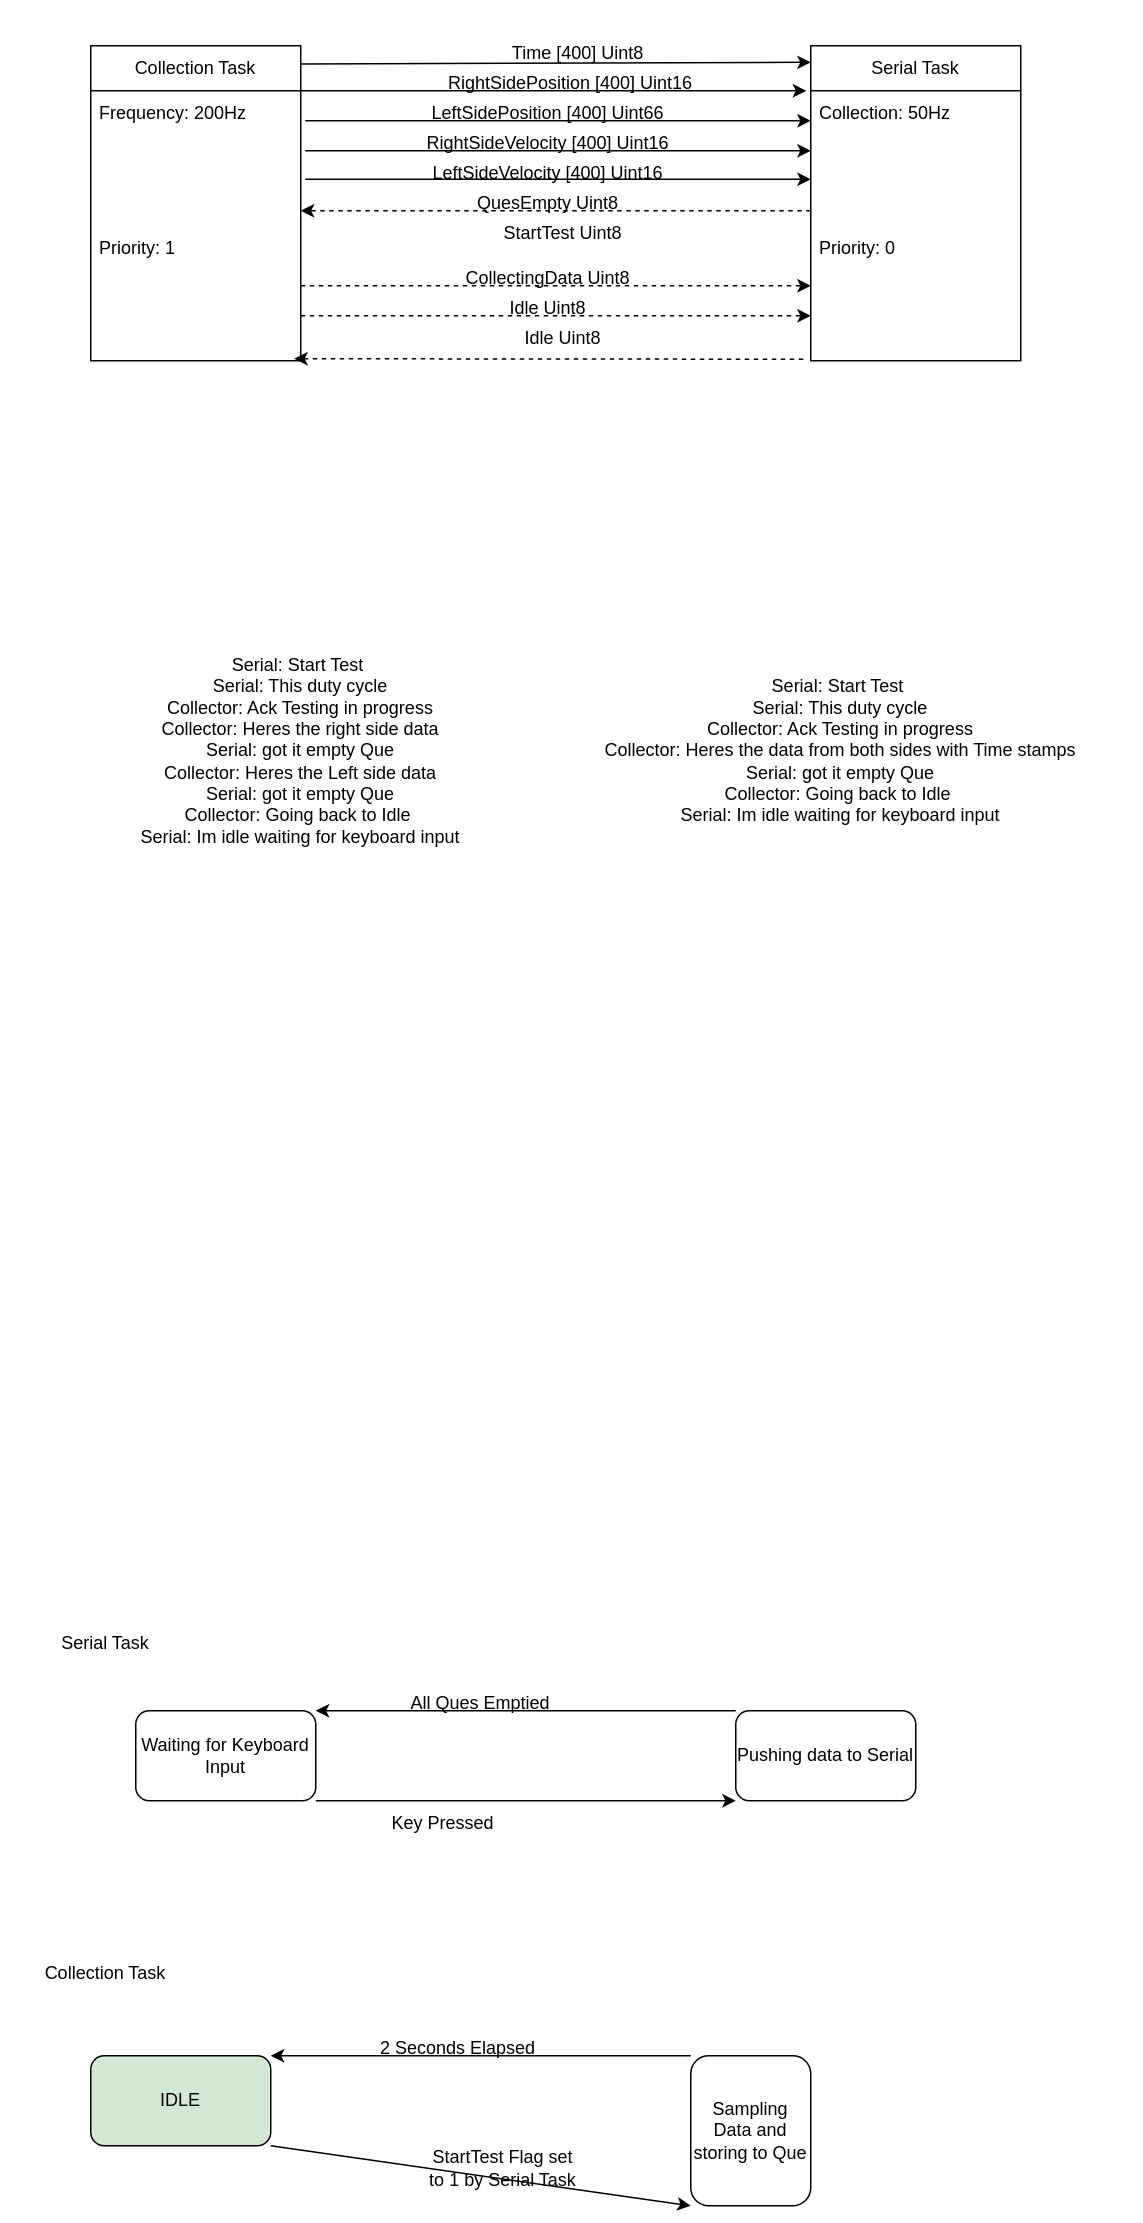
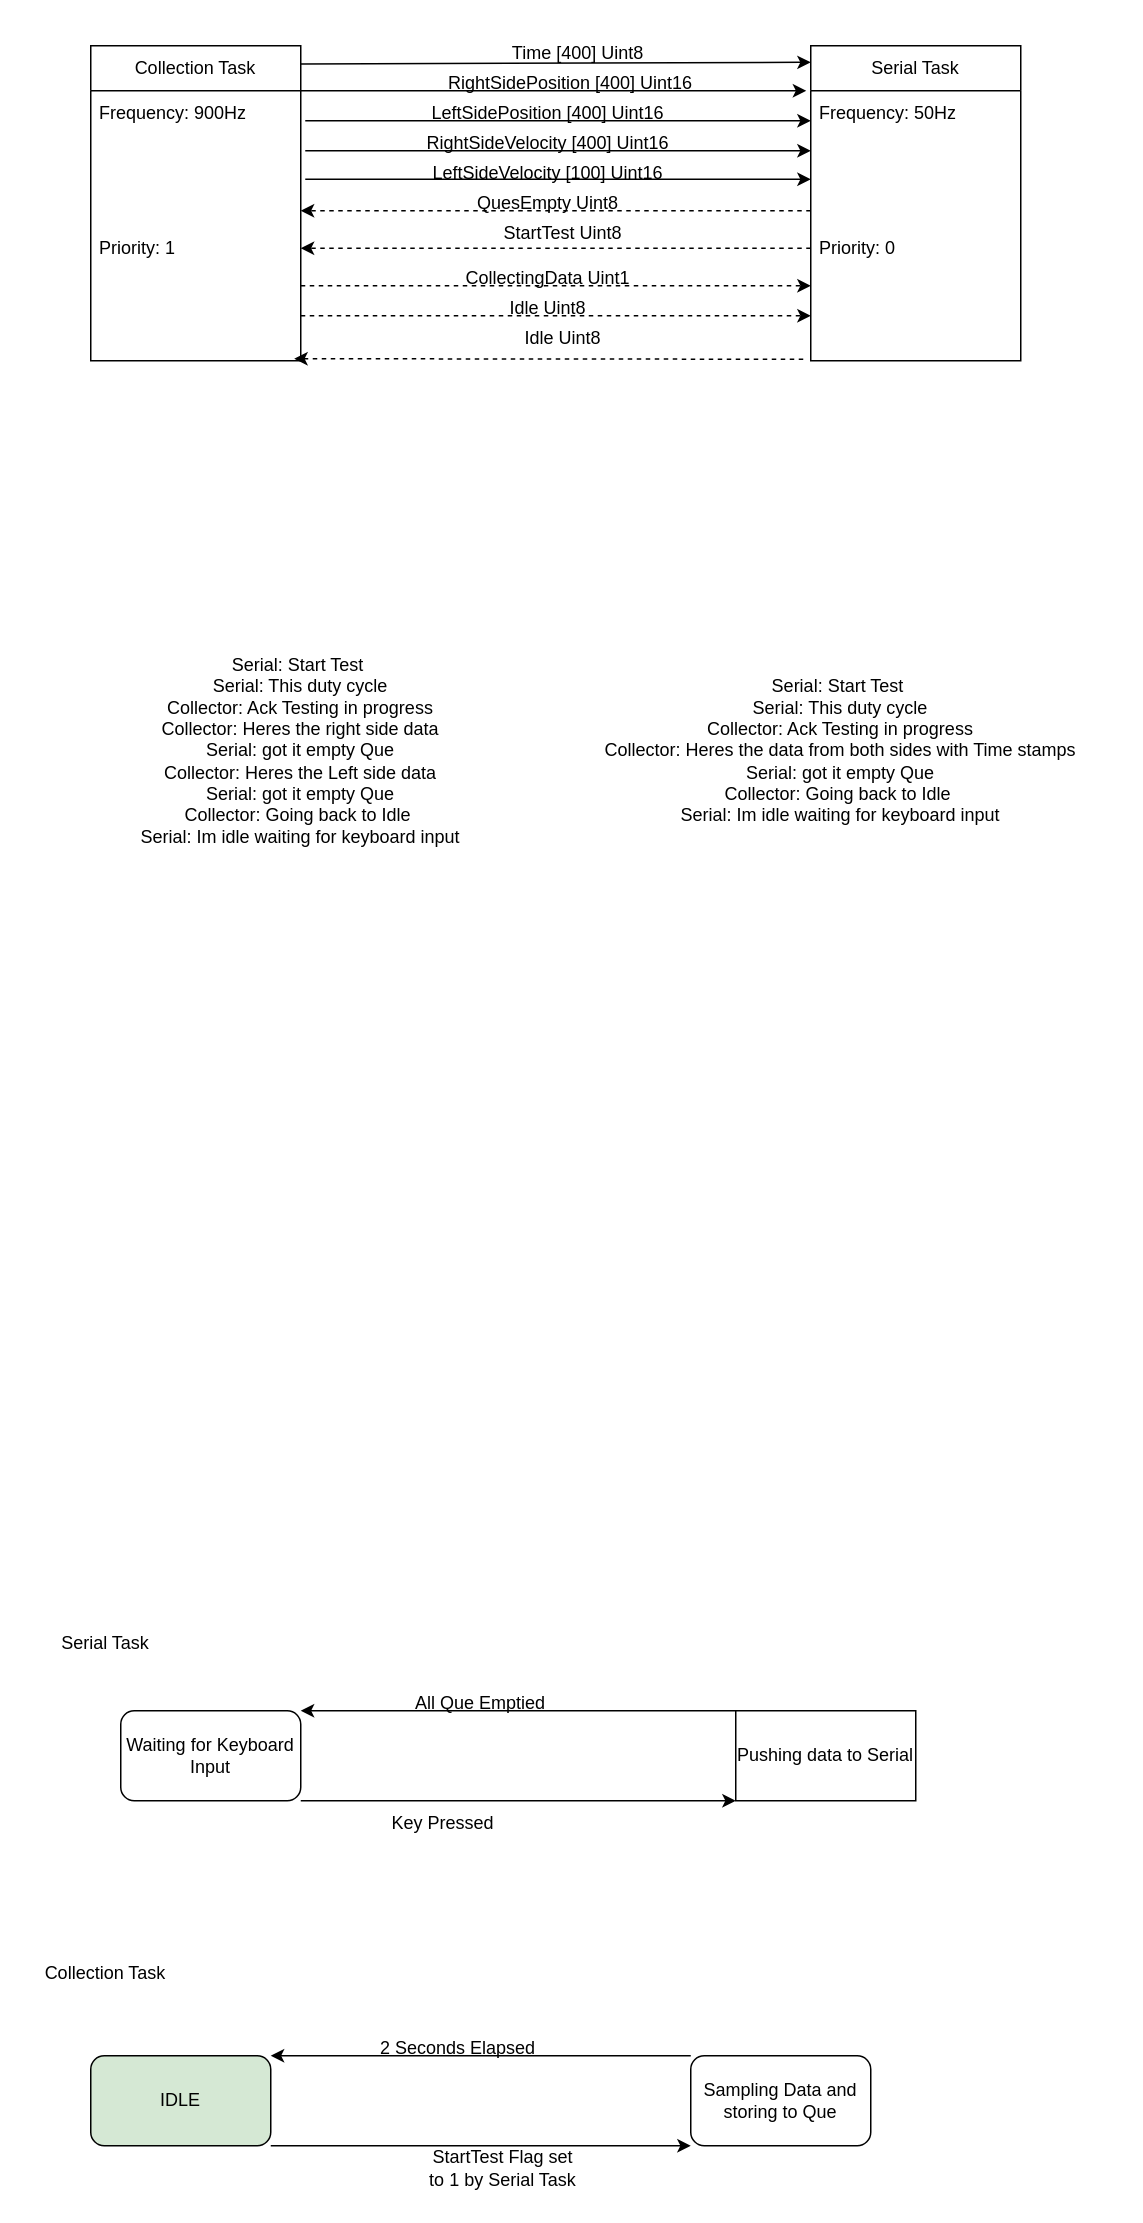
(176, 113) -> (176, 113)
(548, 113) -> (548, 113)
(889, 113) -> (891, 113)
(548, 173) -> (548, 173)
none -> (560, 248)
(548, 278) -> (548, 278)
(481, 1703) -> (481, 1703)
(226, 1756) -> (211, 1756)
(826, 1756) -> (826, 1756)
(751, 2131) -> (781, 2101)
